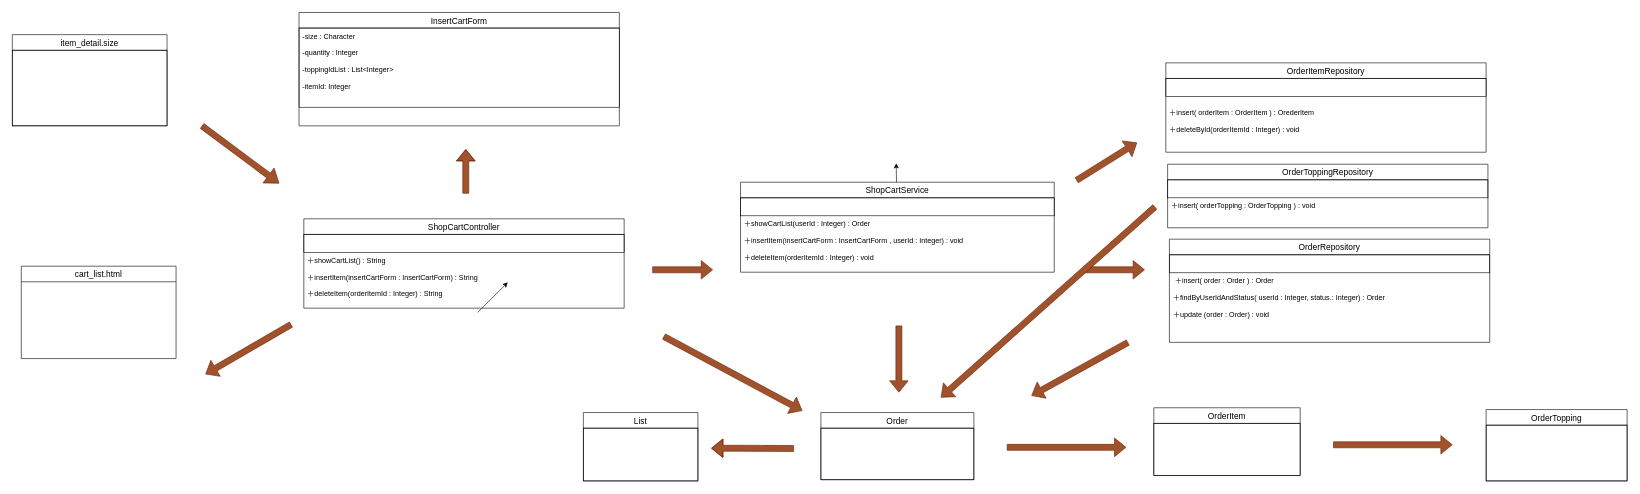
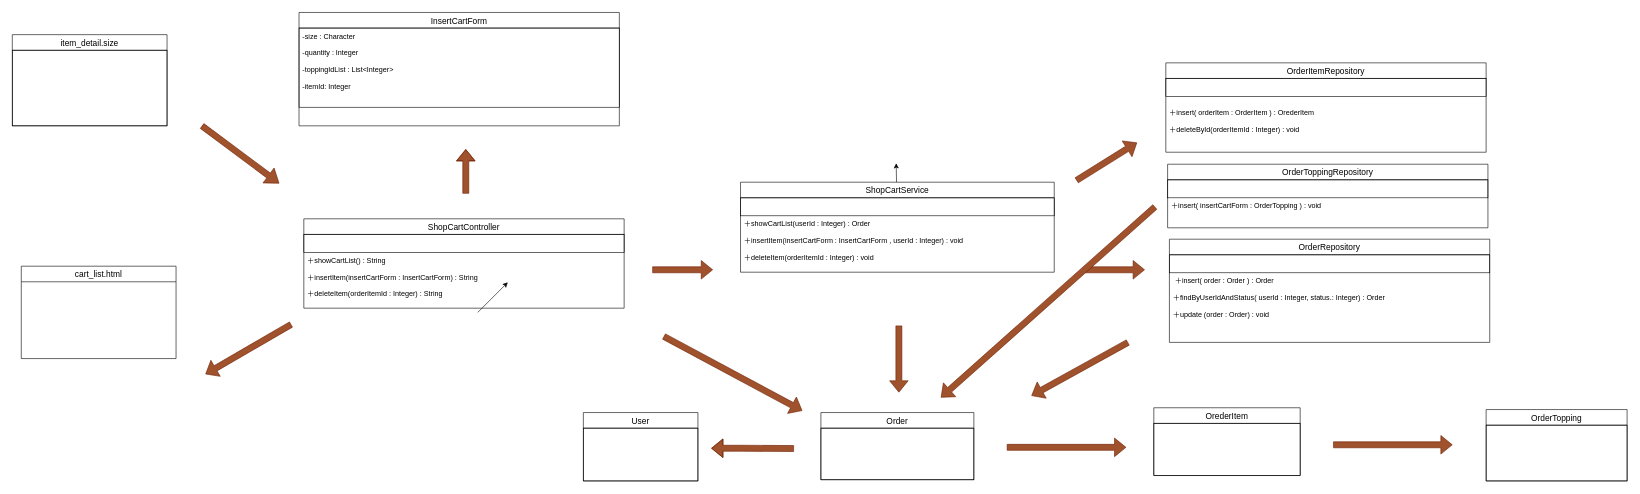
(1252, 206) -> (1256, 206)
(1227, 416) -> (1227, 416)
(641, 421) -> (641, 421)
